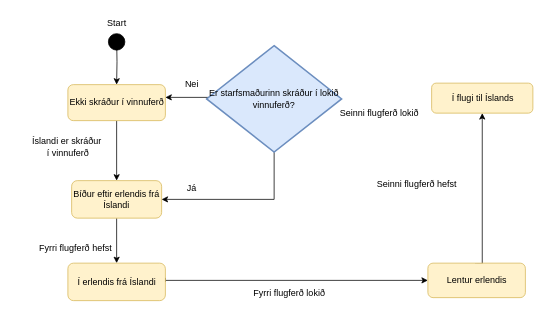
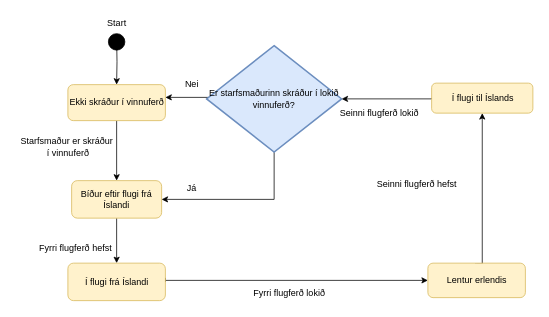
none -> (348, 99)
(68, 147) -> (68, 147)
(117, 199) -> (117, 199)
(117, 282) -> (117, 282)
